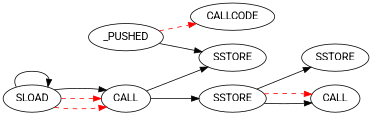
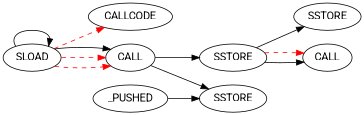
(174, 28) -> (76, 40)
